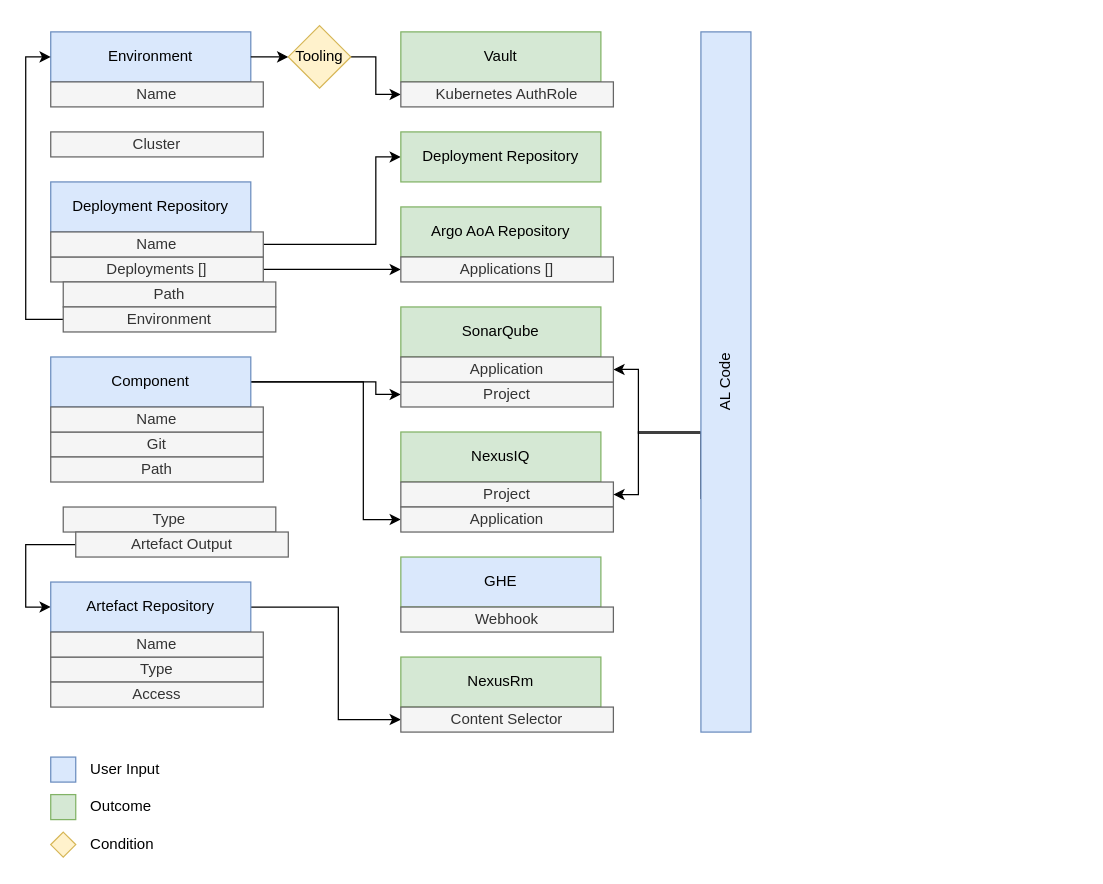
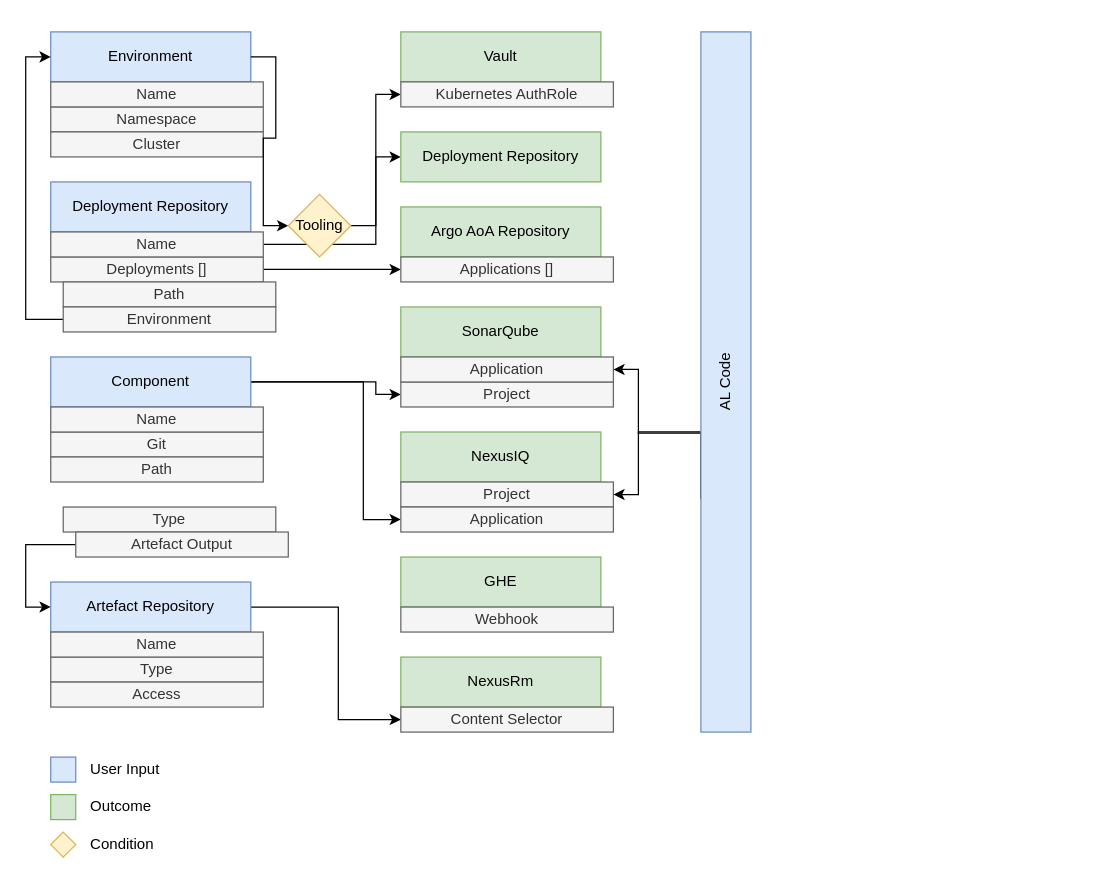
(319, 57) -> (319, 226)
none -> (157, 119)
(501, 582) -> (501, 582)
